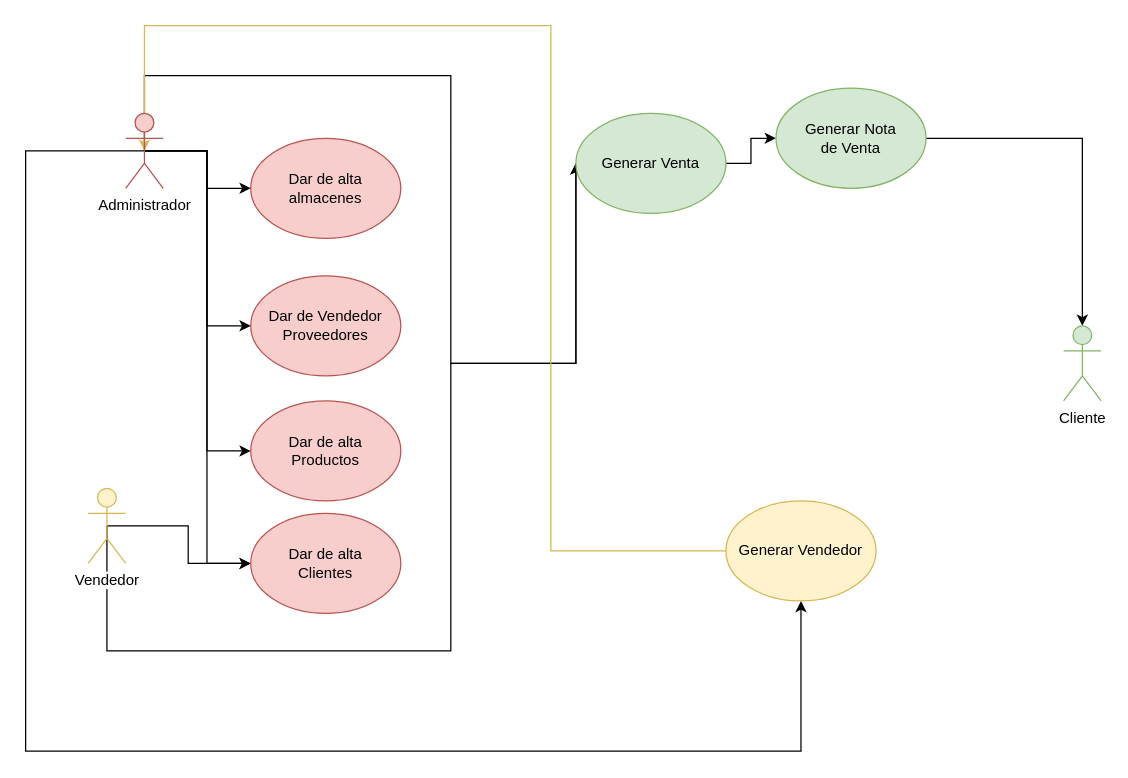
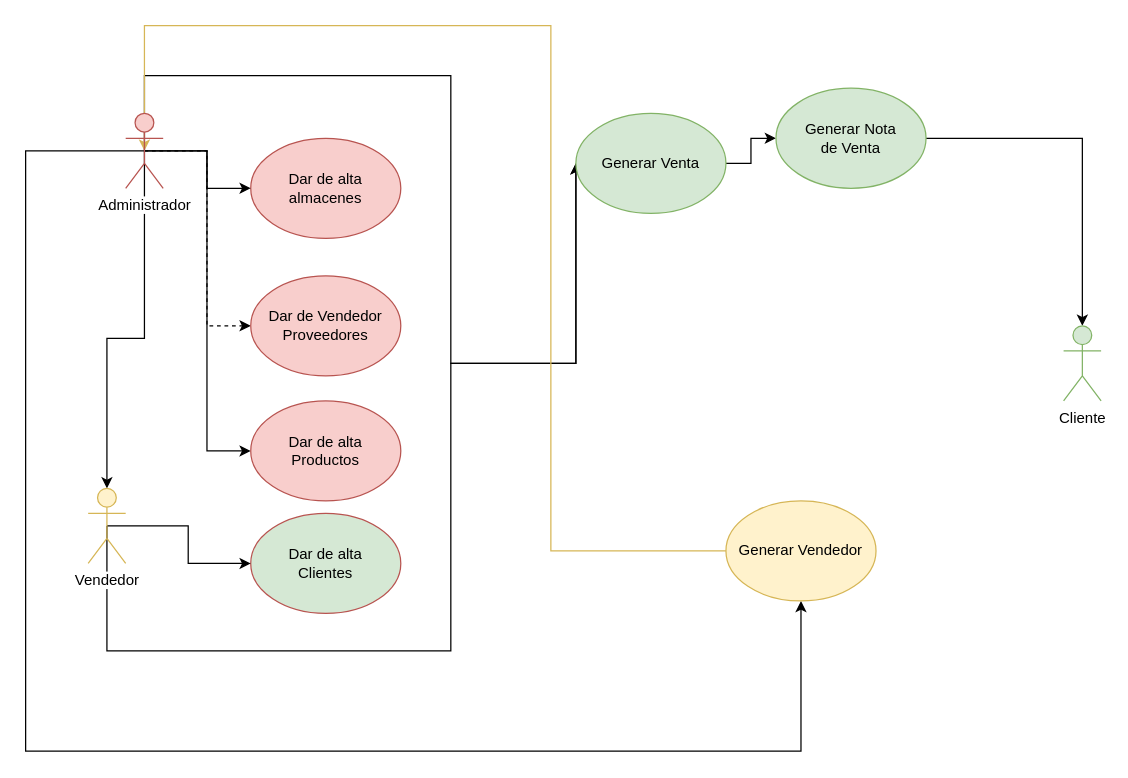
(224, 326) -> (224, 326)
(207, 507) -> (118, 338)
(326, 563) -> (326, 563)
